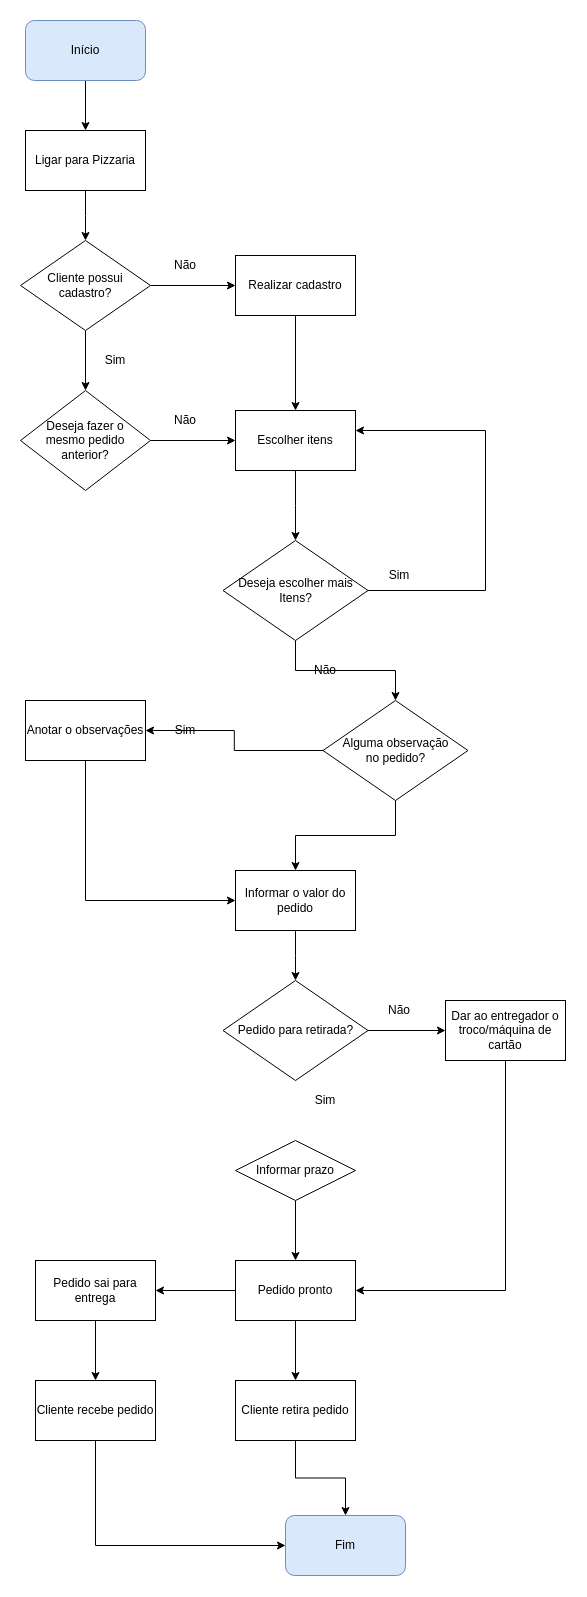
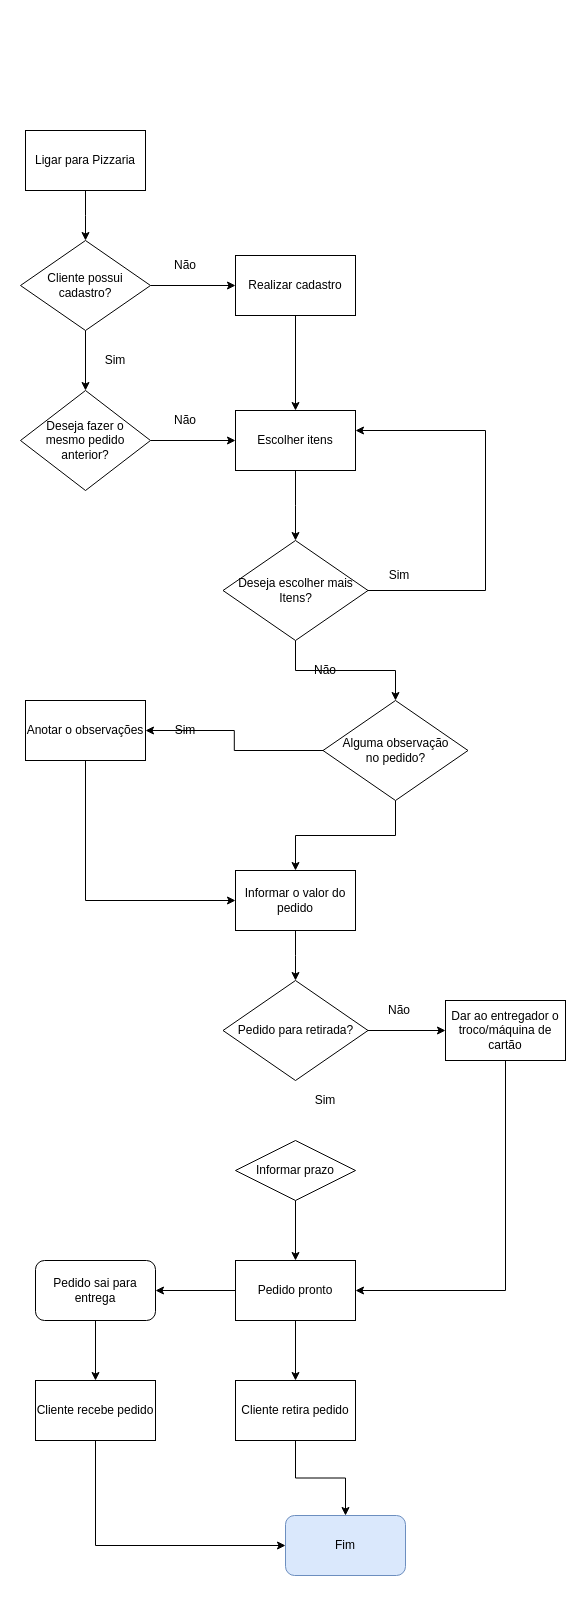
(86, 51) -> none
(86, 102) -> none
(96, 1291) -> (96, 1291)
